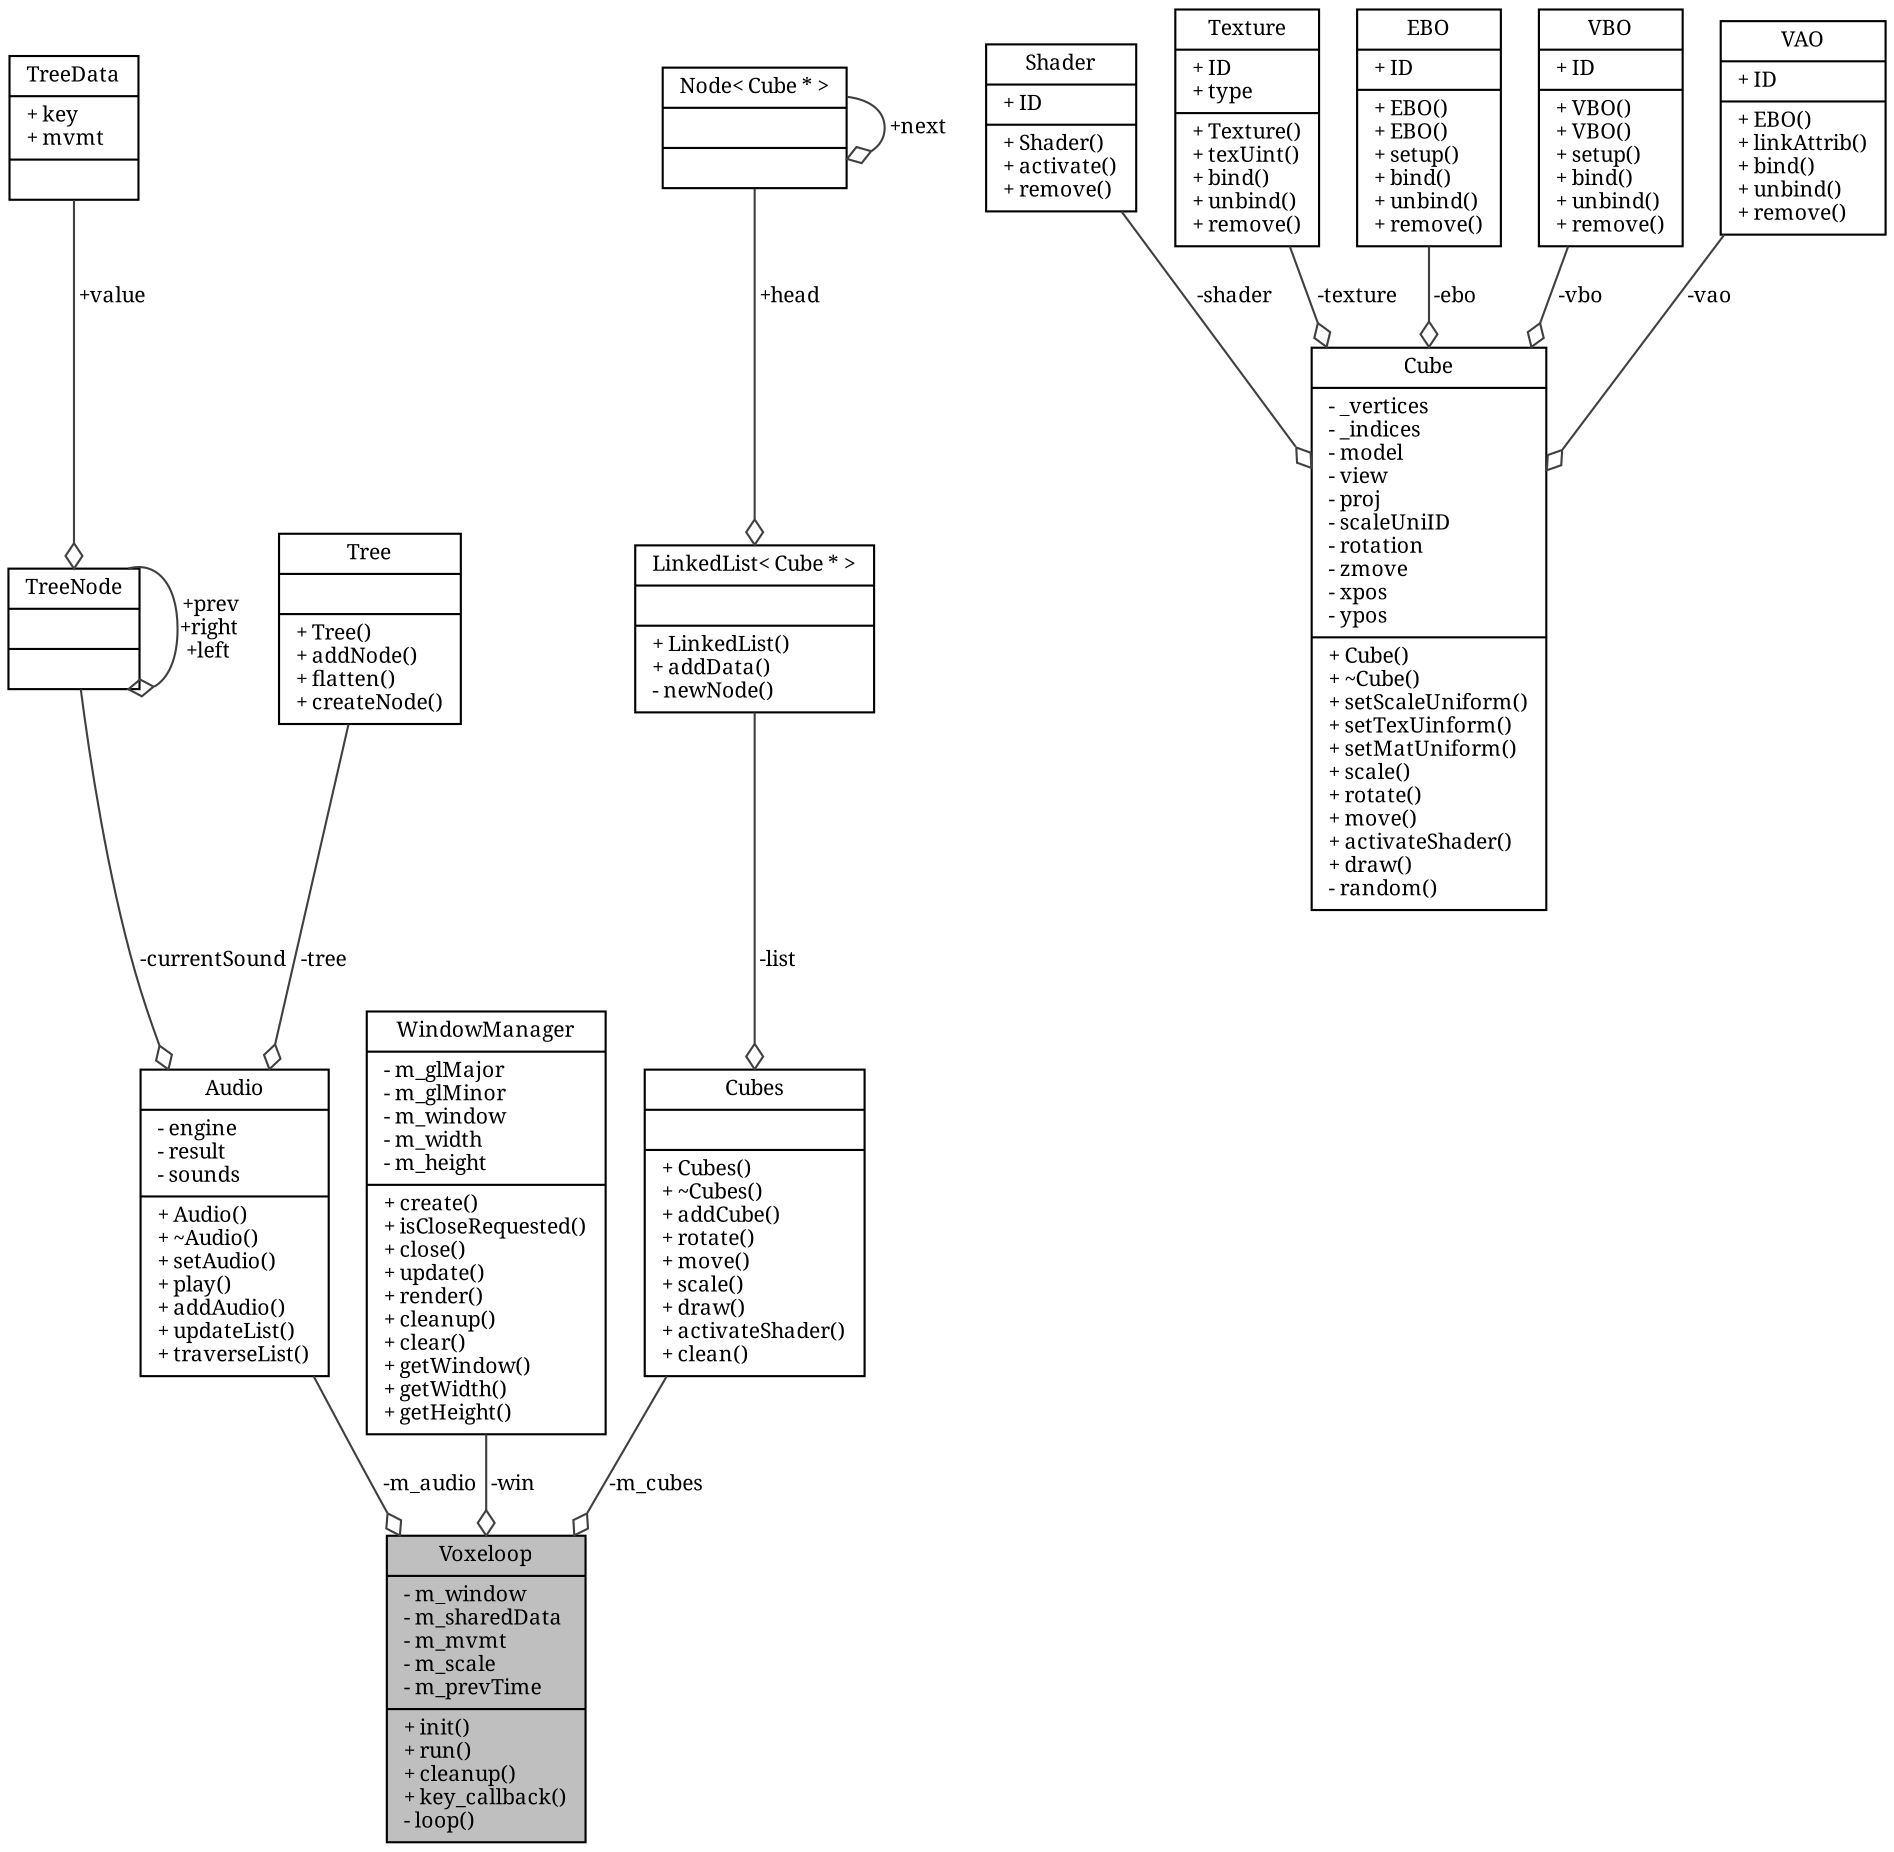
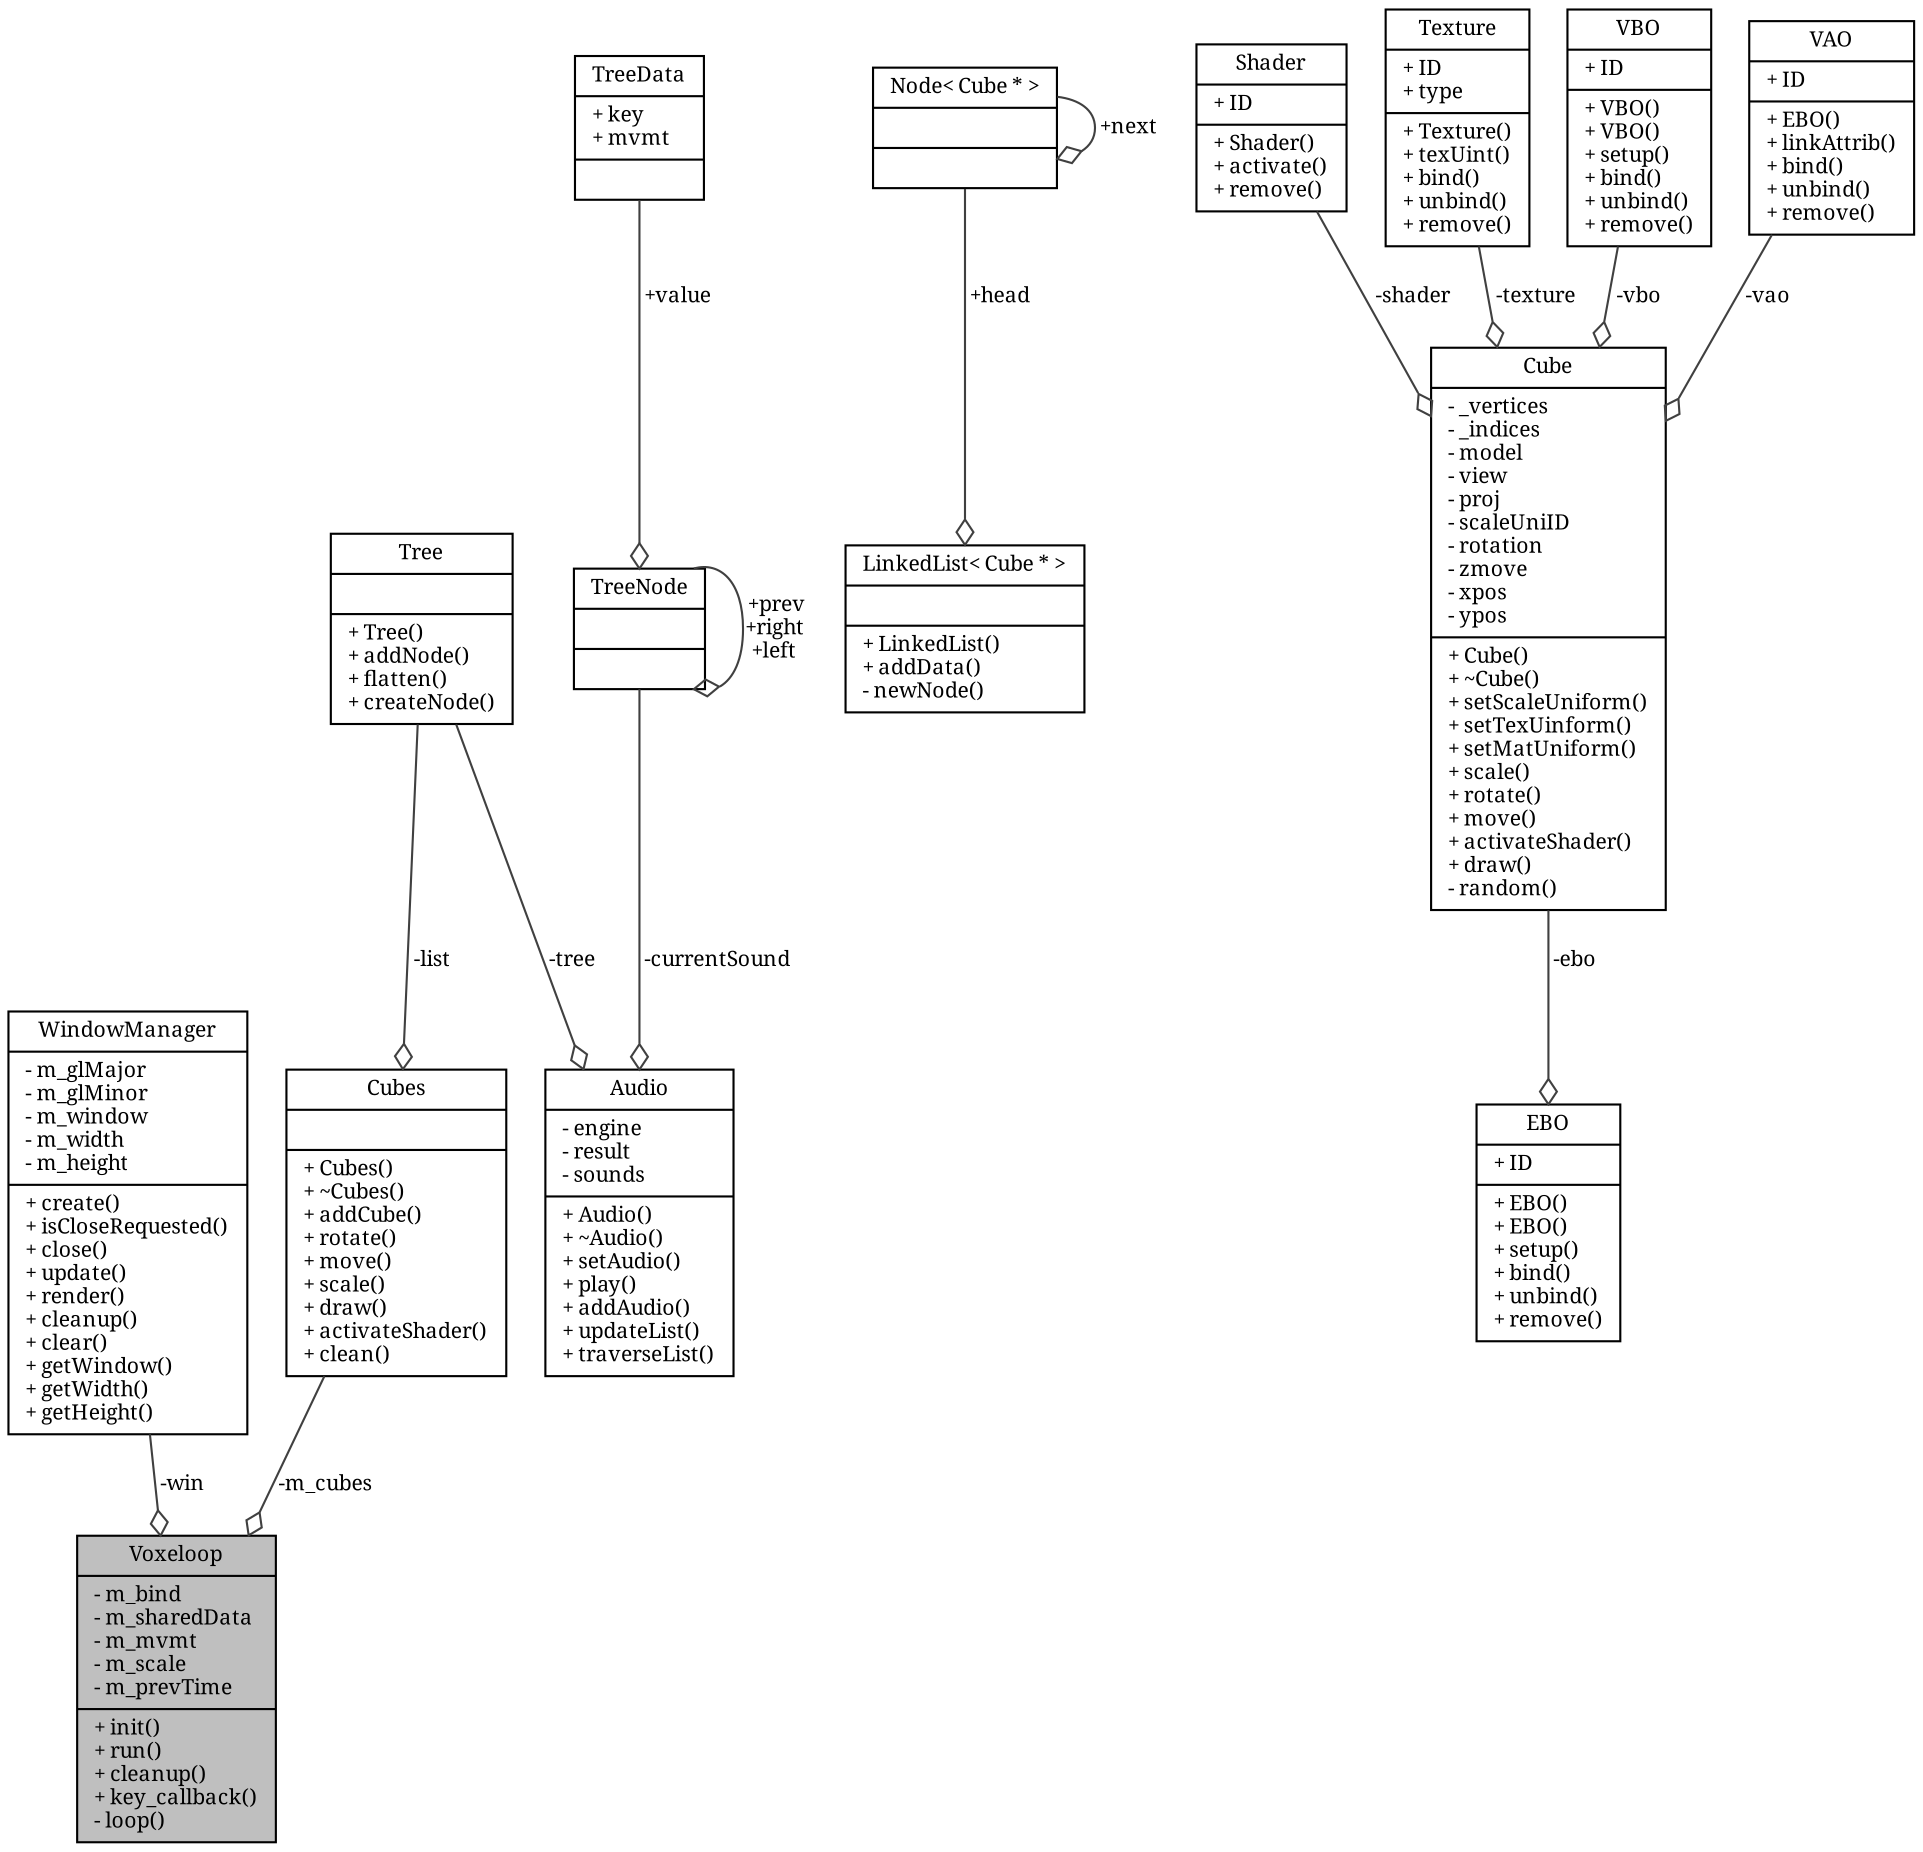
(1429, 284) -> (1548, 994)
(755, 878) -> (411, 884)
(350, 1445) -> none
(465, 1595) -> (138, 1595)
